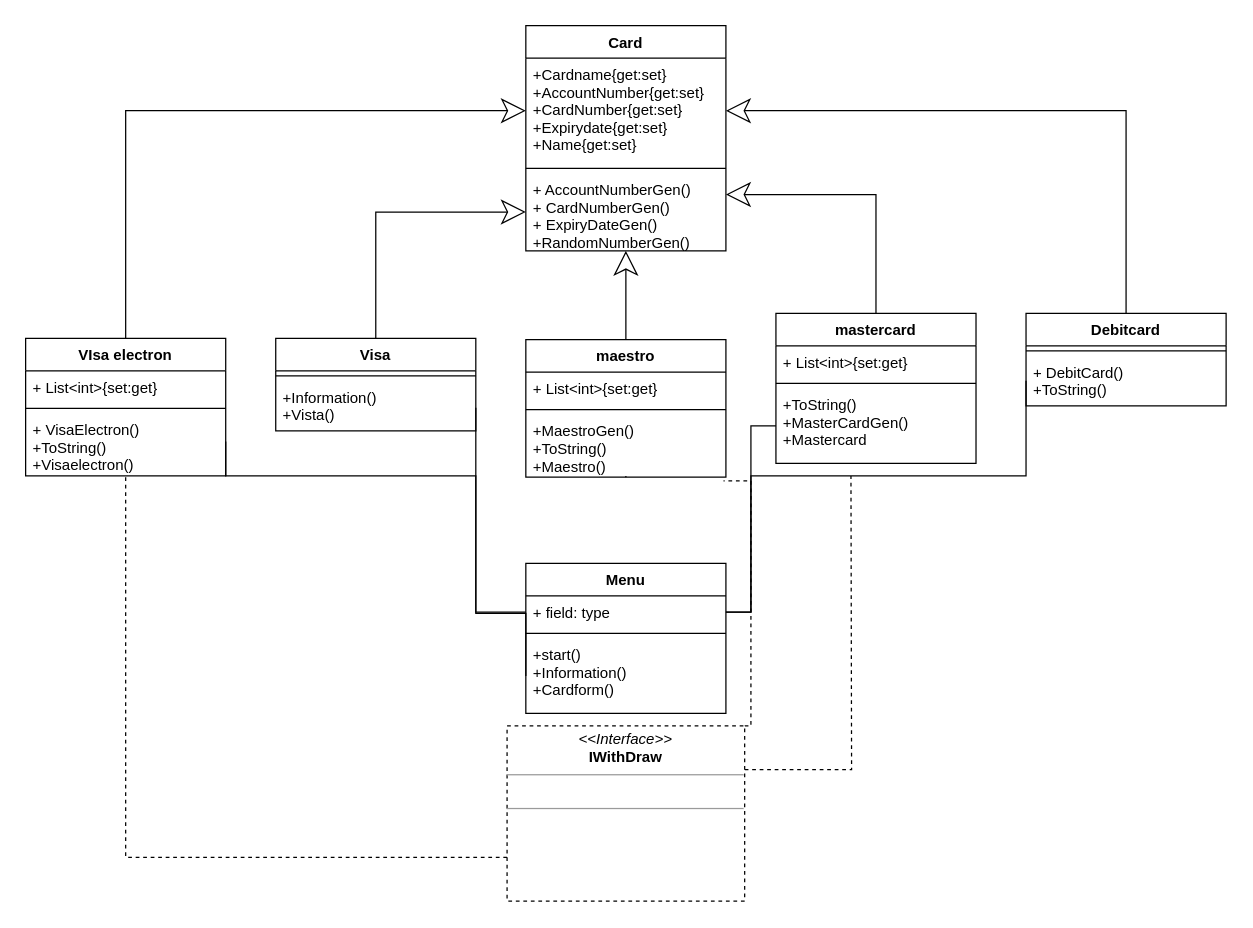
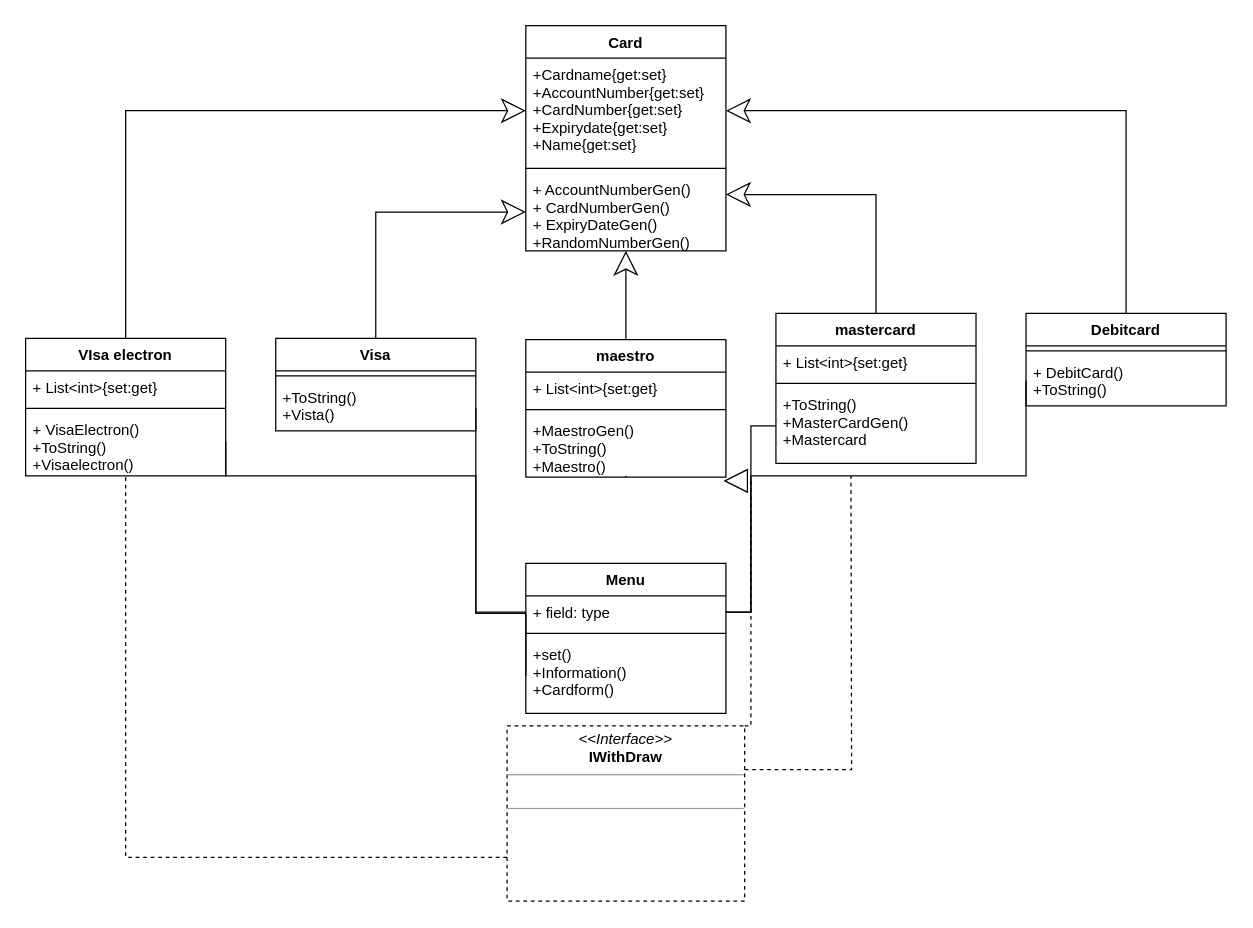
(339, 398) -> (327, 398)
(735, 481) -> (748, 481)
(566, 655) -> (558, 655)
